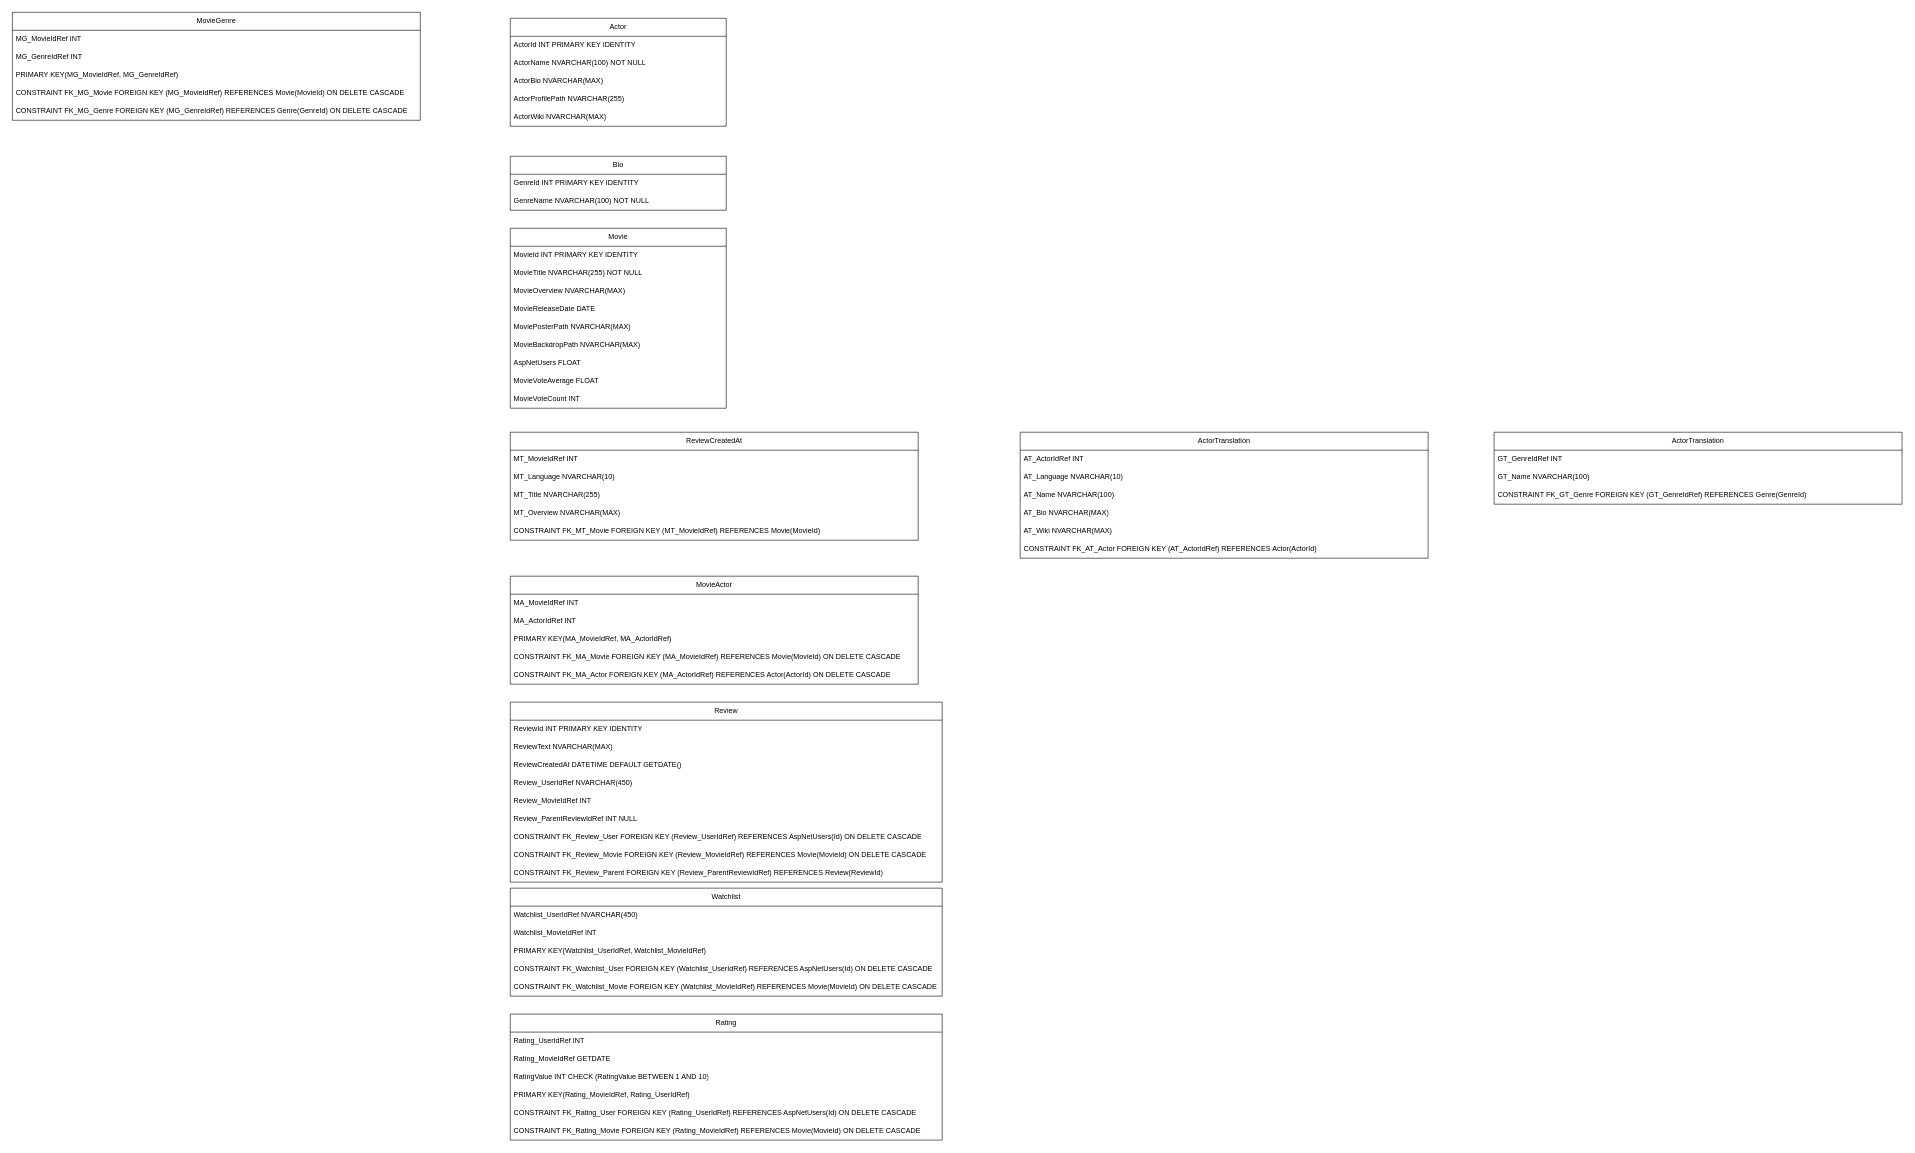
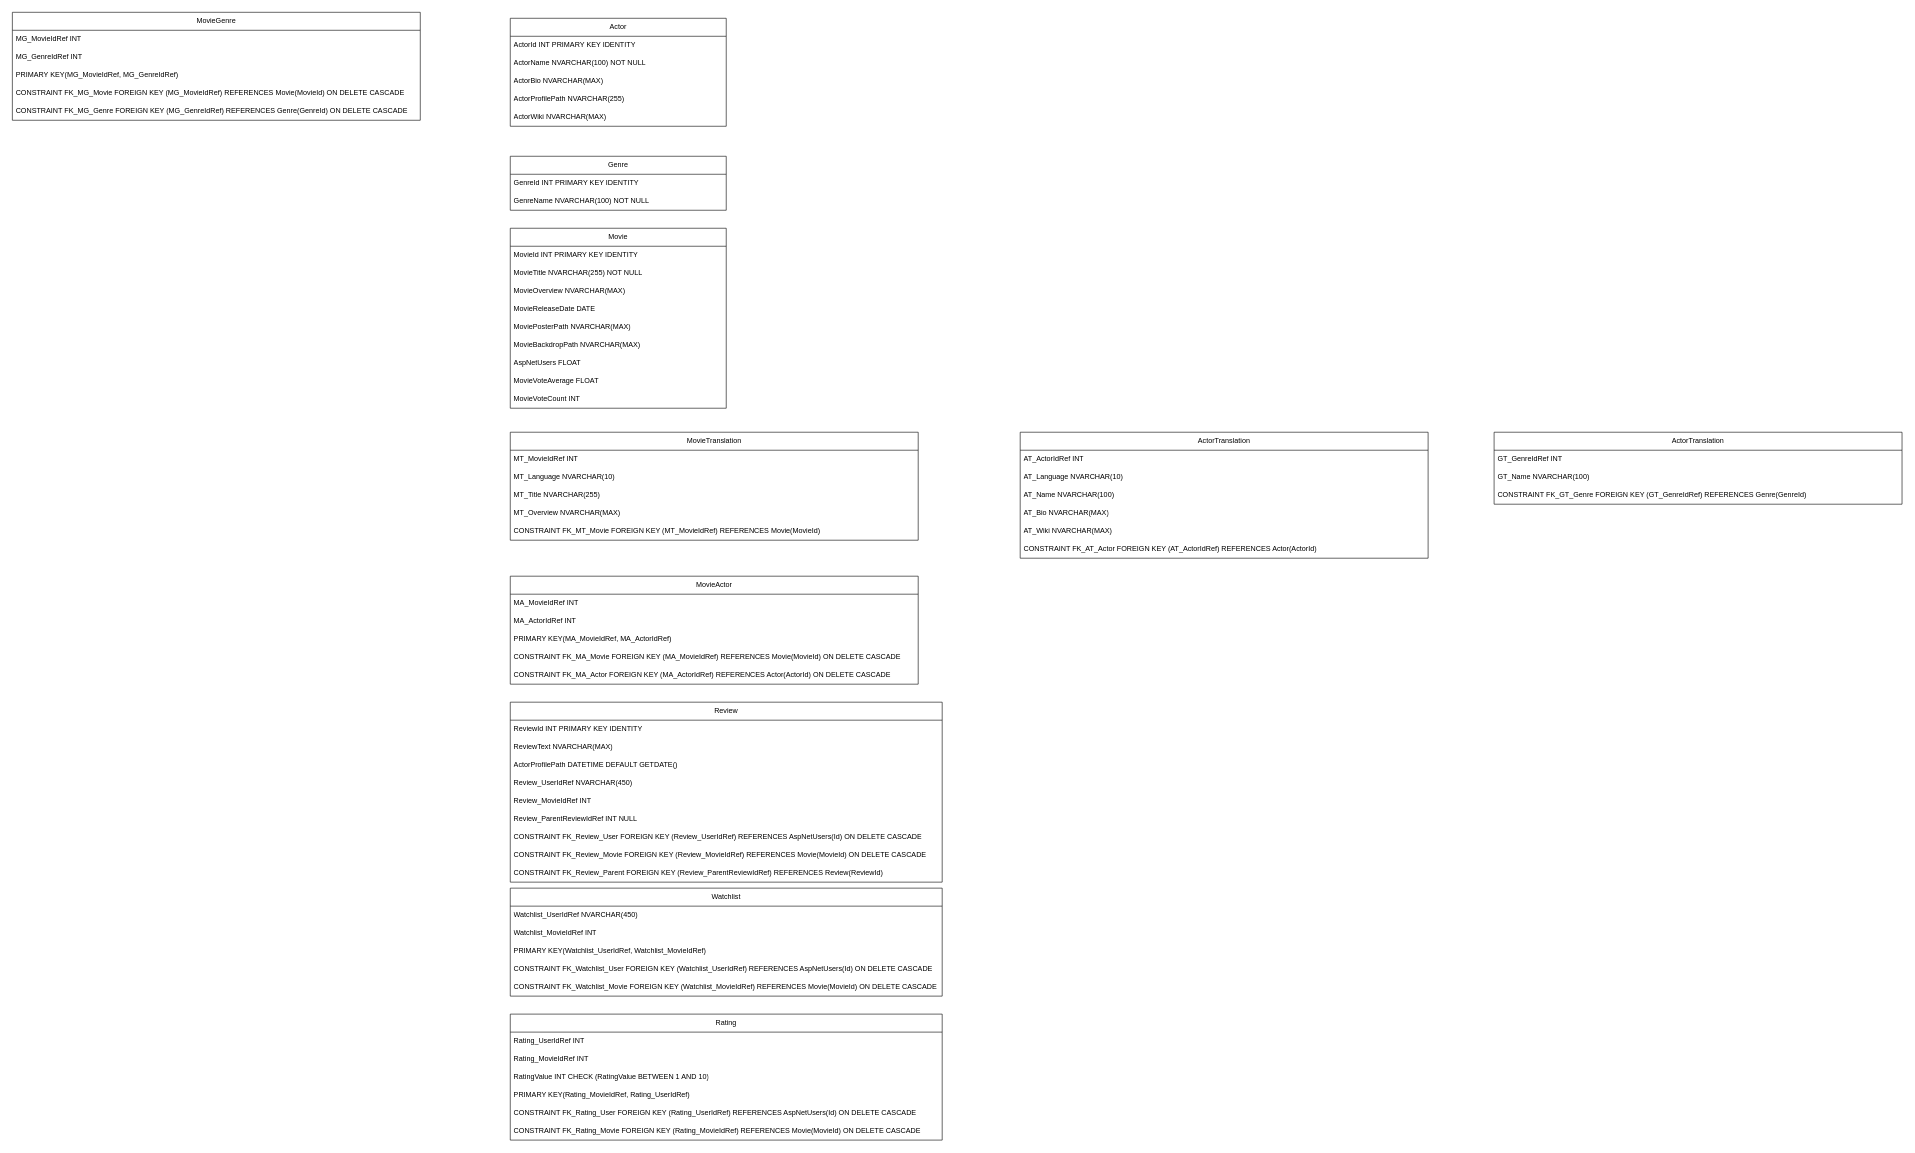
(618, 165) -> (618, 165)
(714, 441) -> (714, 441)
(595, 765) -> (596, 765)
(561, 1059) -> (553, 1059)
